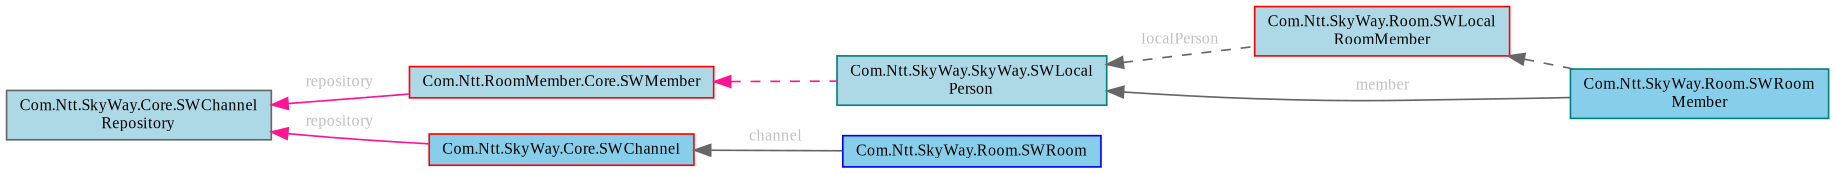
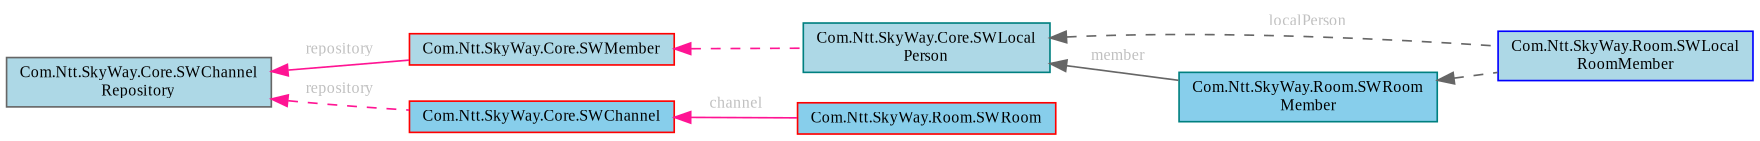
(1382, 31) -> (1626, 56)
(1549, 64) -> (1476, 75)
(972, 81) -> (927, 48)
(562, 82) -> (542, 49)
(358, 139) -> (349, 106)
(777, 151) -> (744, 118)
(972, 151) -> (927, 118)
